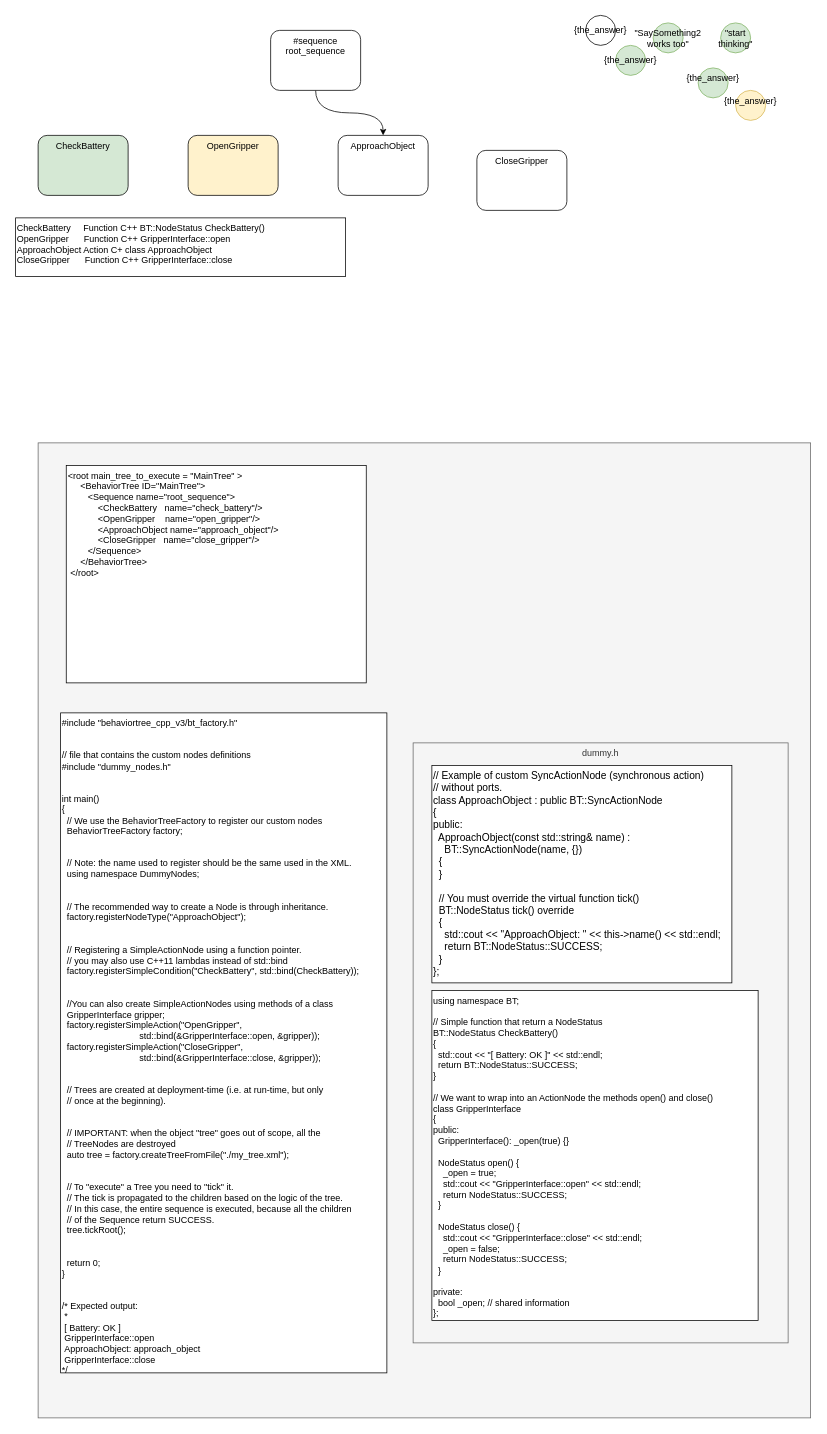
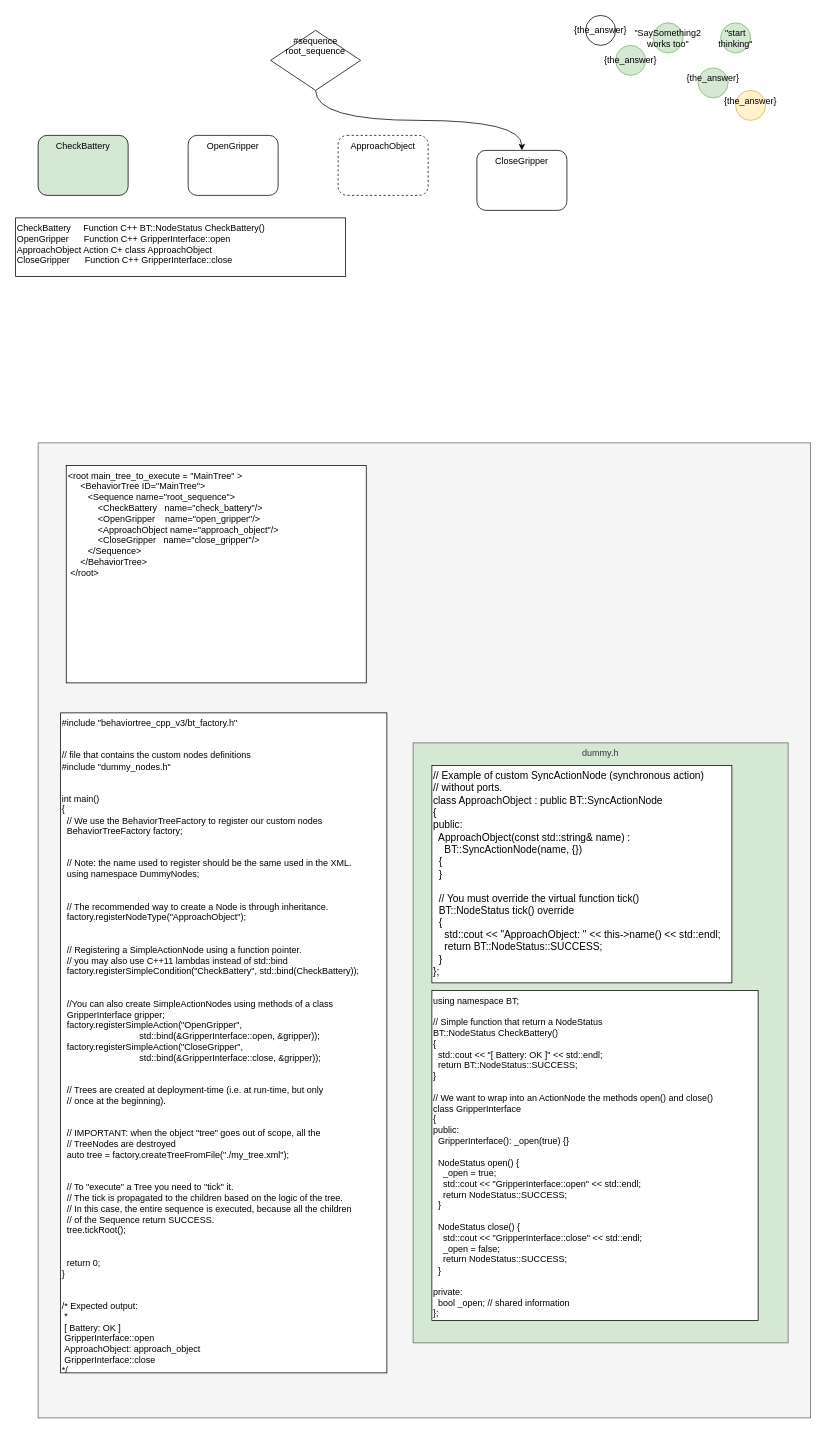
(315, 60) -> (315, 60)
(348, 113) -> (467, 122)
(233, 165) -> (233, 165)
(383, 165) -> (383, 165)
(600, 754) -> (600, 754)
